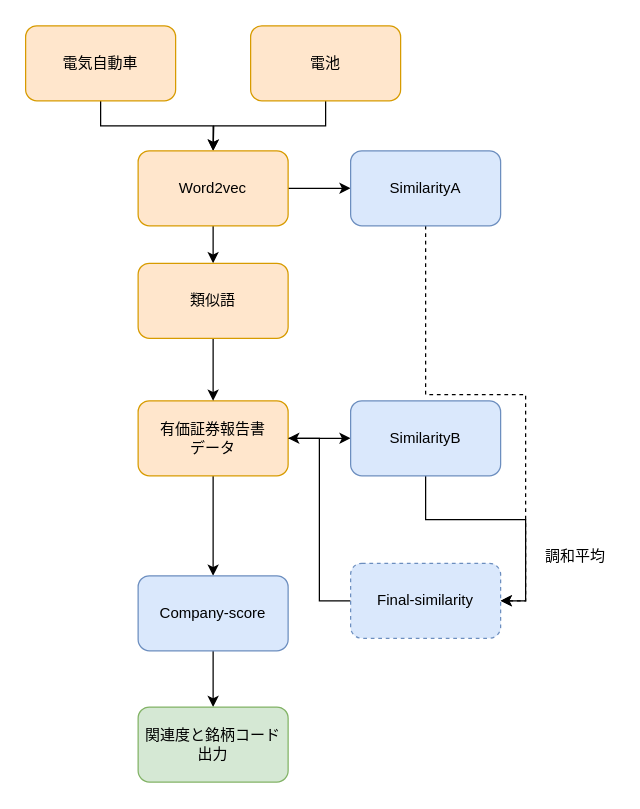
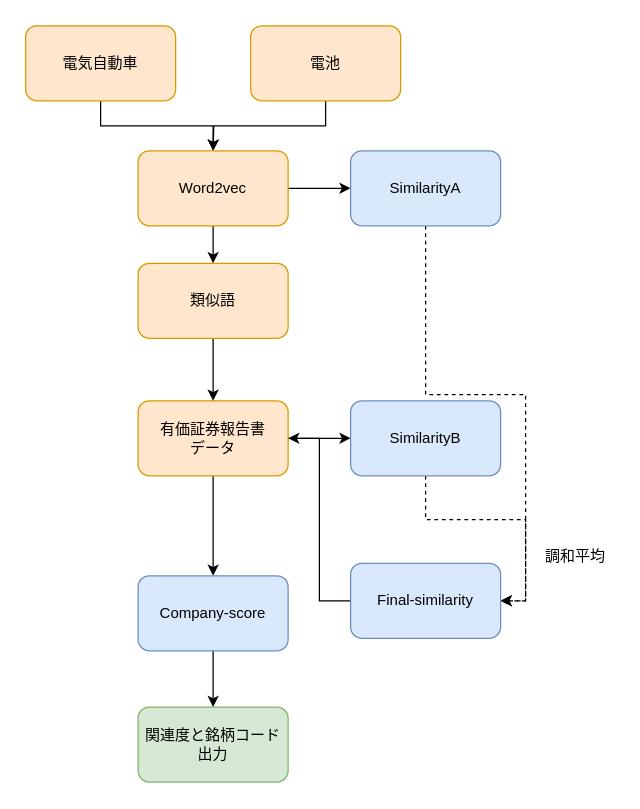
(454, 519) -> (454, 519)
(426, 601) -> (426, 601)
